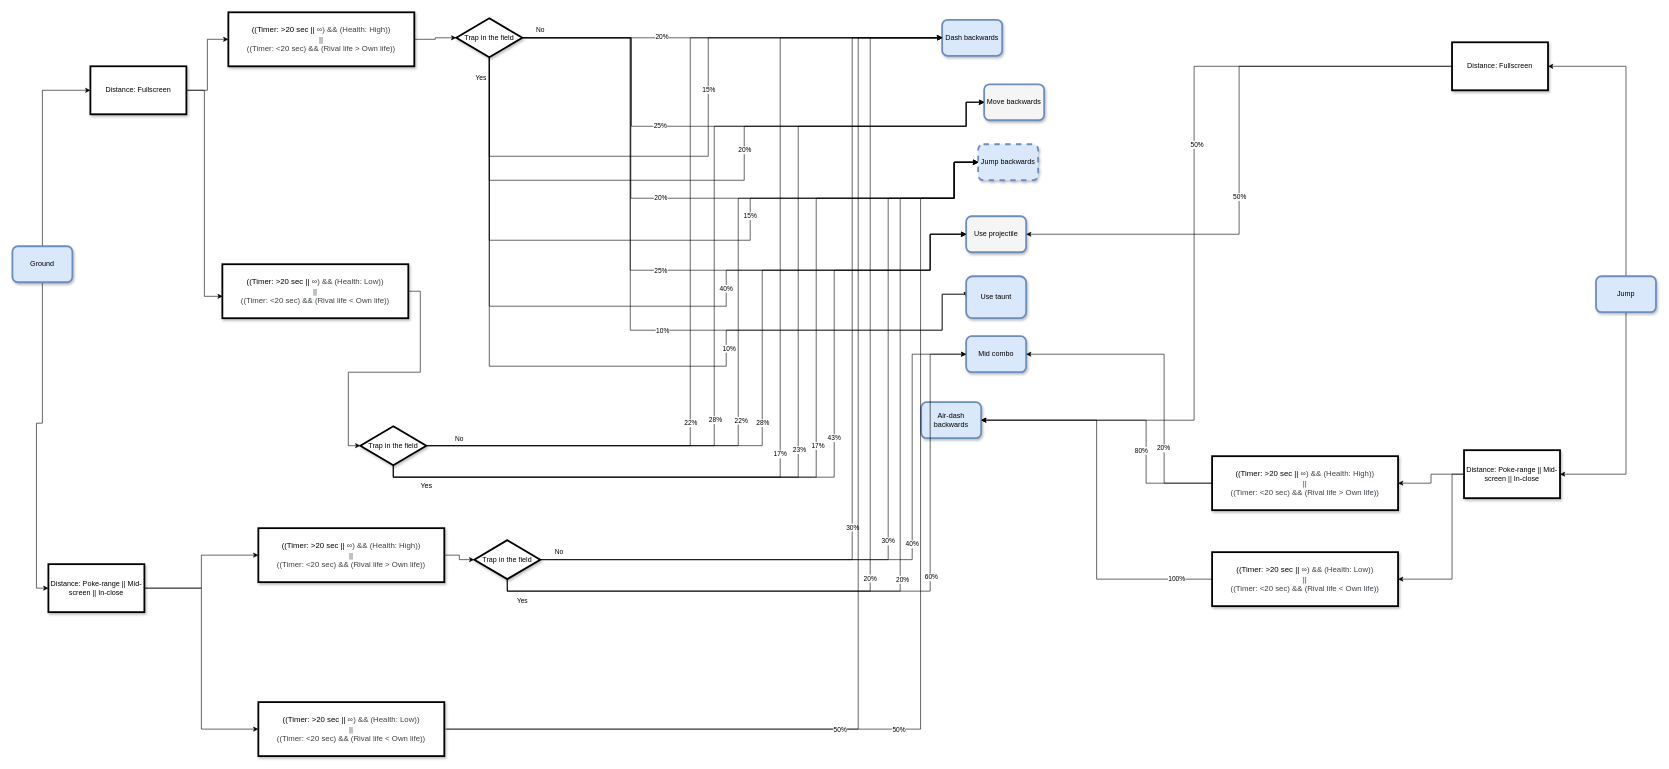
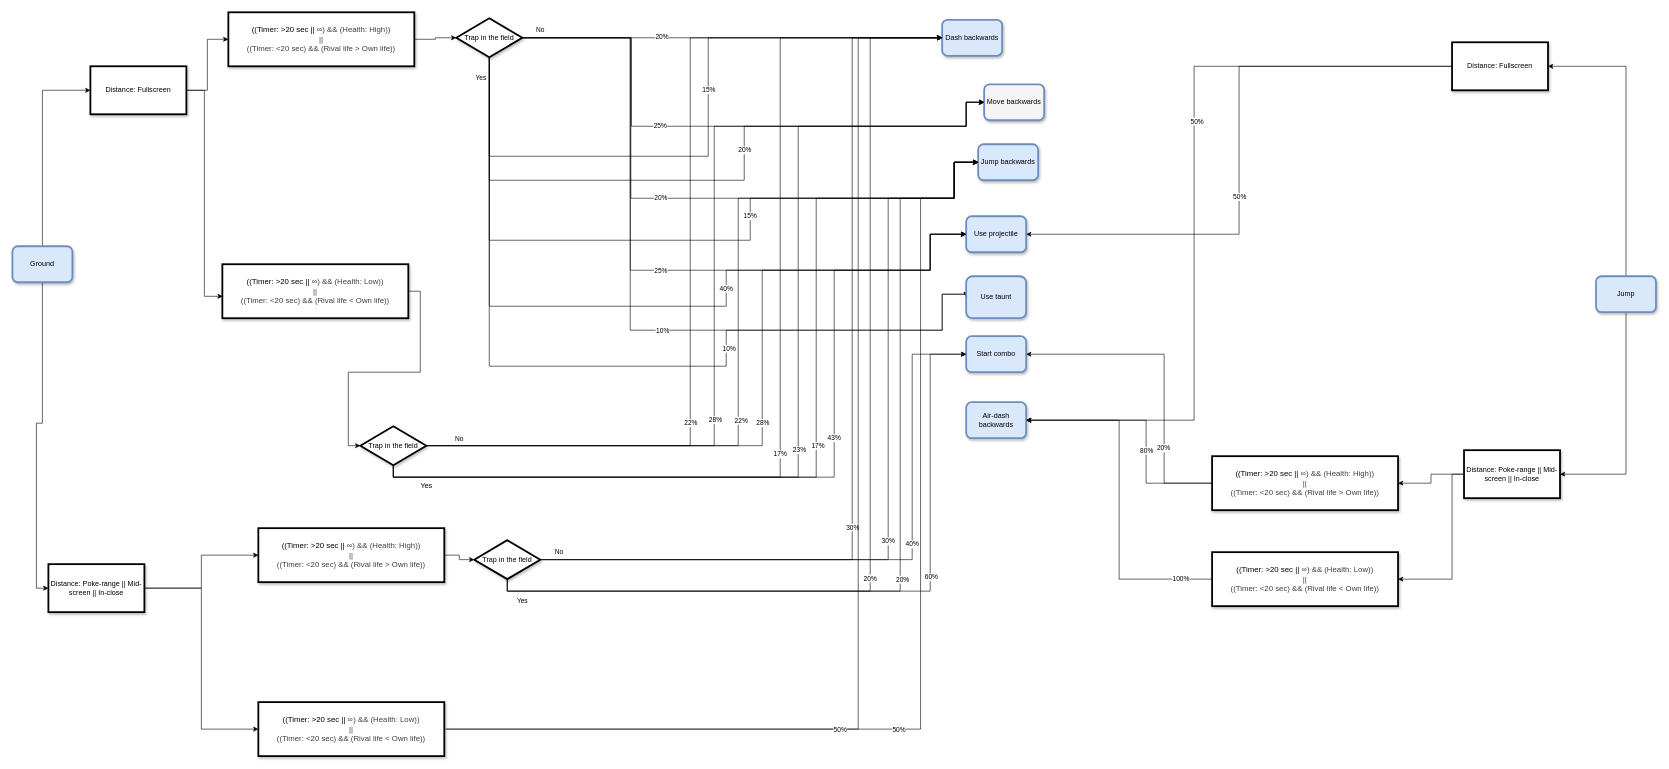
(1008, 162) -> (1008, 162)
(996, 234) -> (996, 234)
(996, 354) -> (996, 354)
(951, 420) -> (996, 420)
